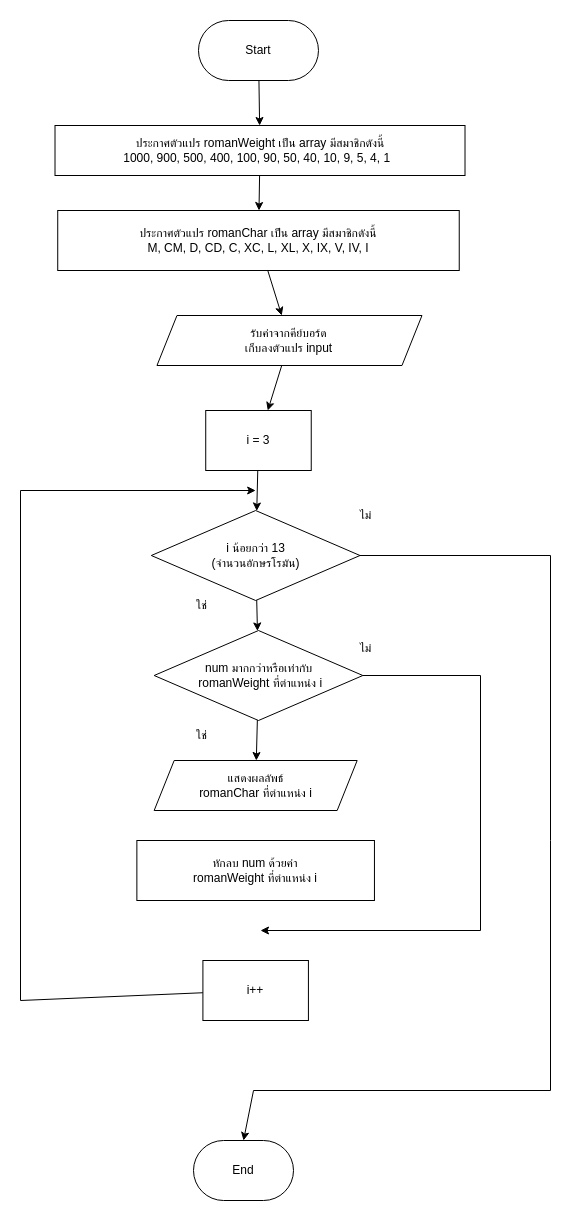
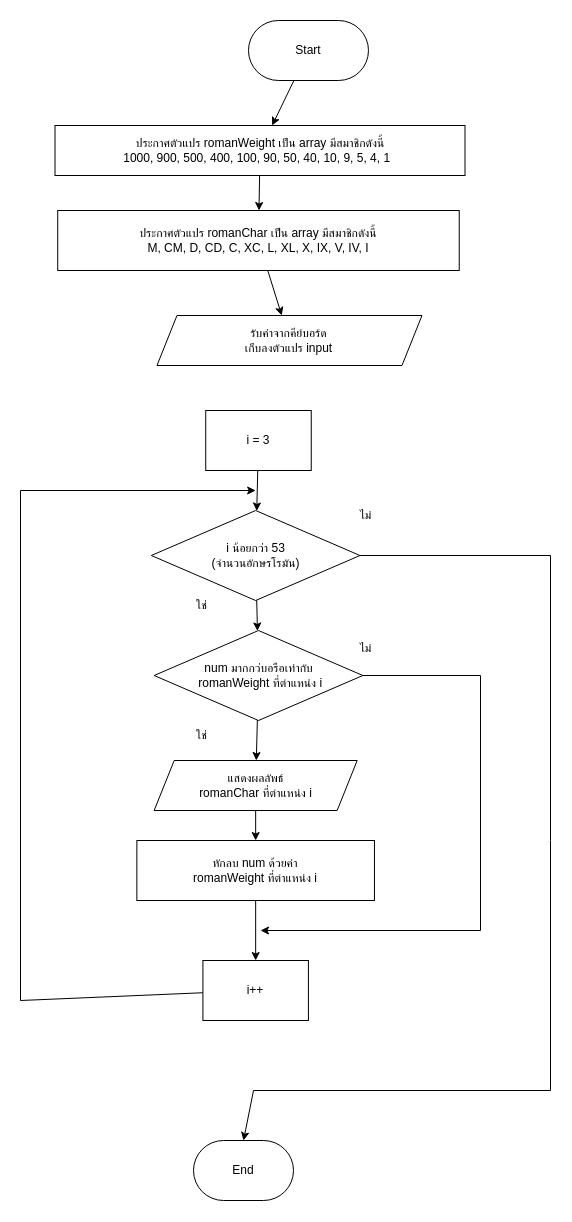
(258, 51) -> (308, 51)
(276, 385) -> none
(256, 556) -> (256, 556)
(259, 676) -> (259, 676)
none -> (256, 822)
none -> (256, 927)
